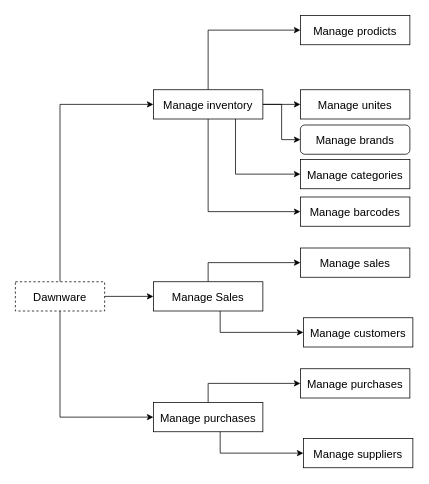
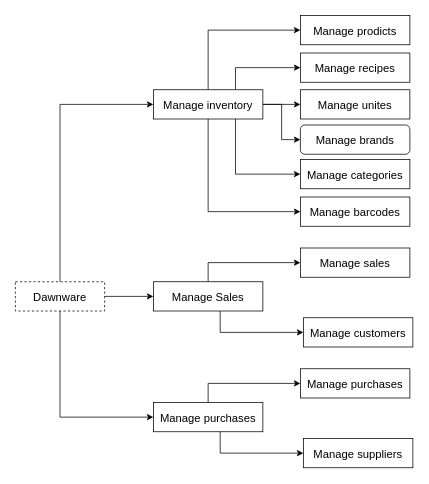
none -> (255, 68)
none -> (355, 68)
